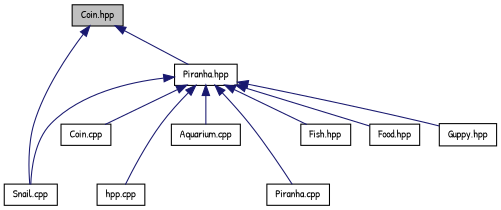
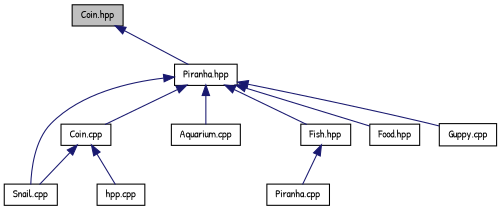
(41, 104) -> (55, 169)
(468, 135) -> (468, 135)
(153, 136) -> (106, 169)
(259, 137) -> (310, 170)
